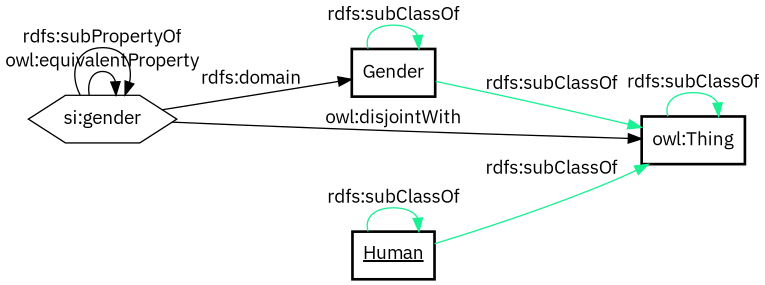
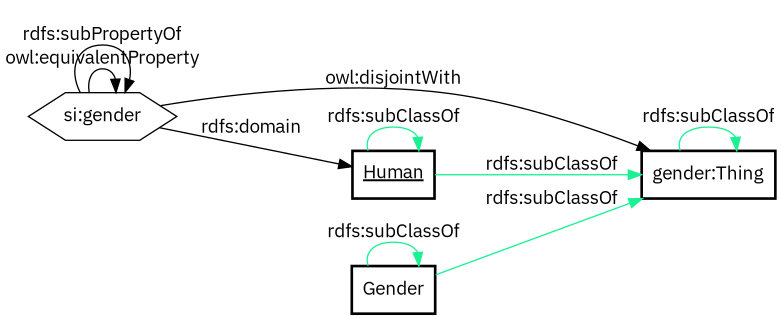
(250, 96) -> (249, 146)
(693, 140) -> (709, 175)
